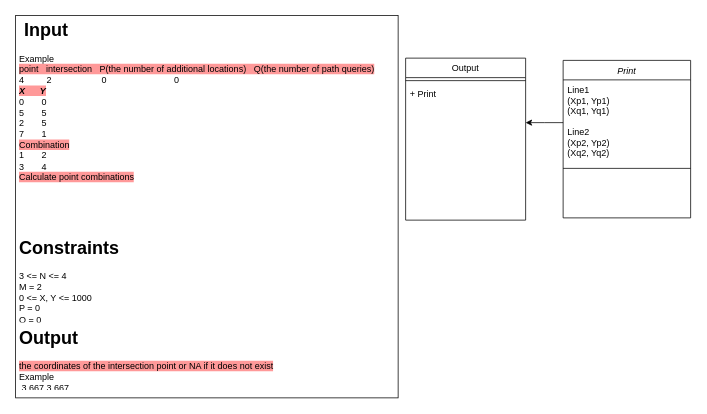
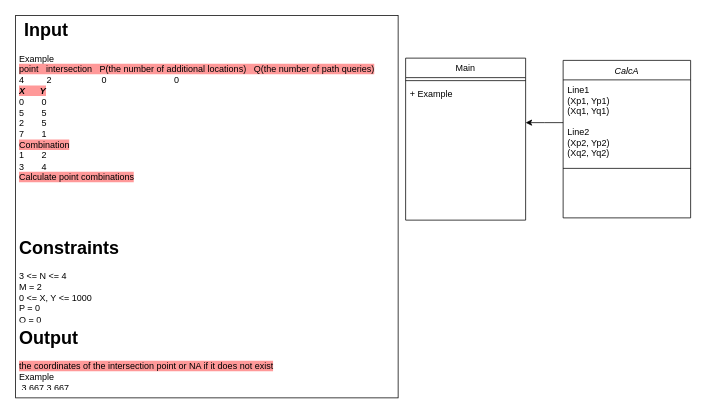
(465, 68) -> (465, 68)
(626, 71) -> (626, 71)
(425, 94) -> (430, 94)
